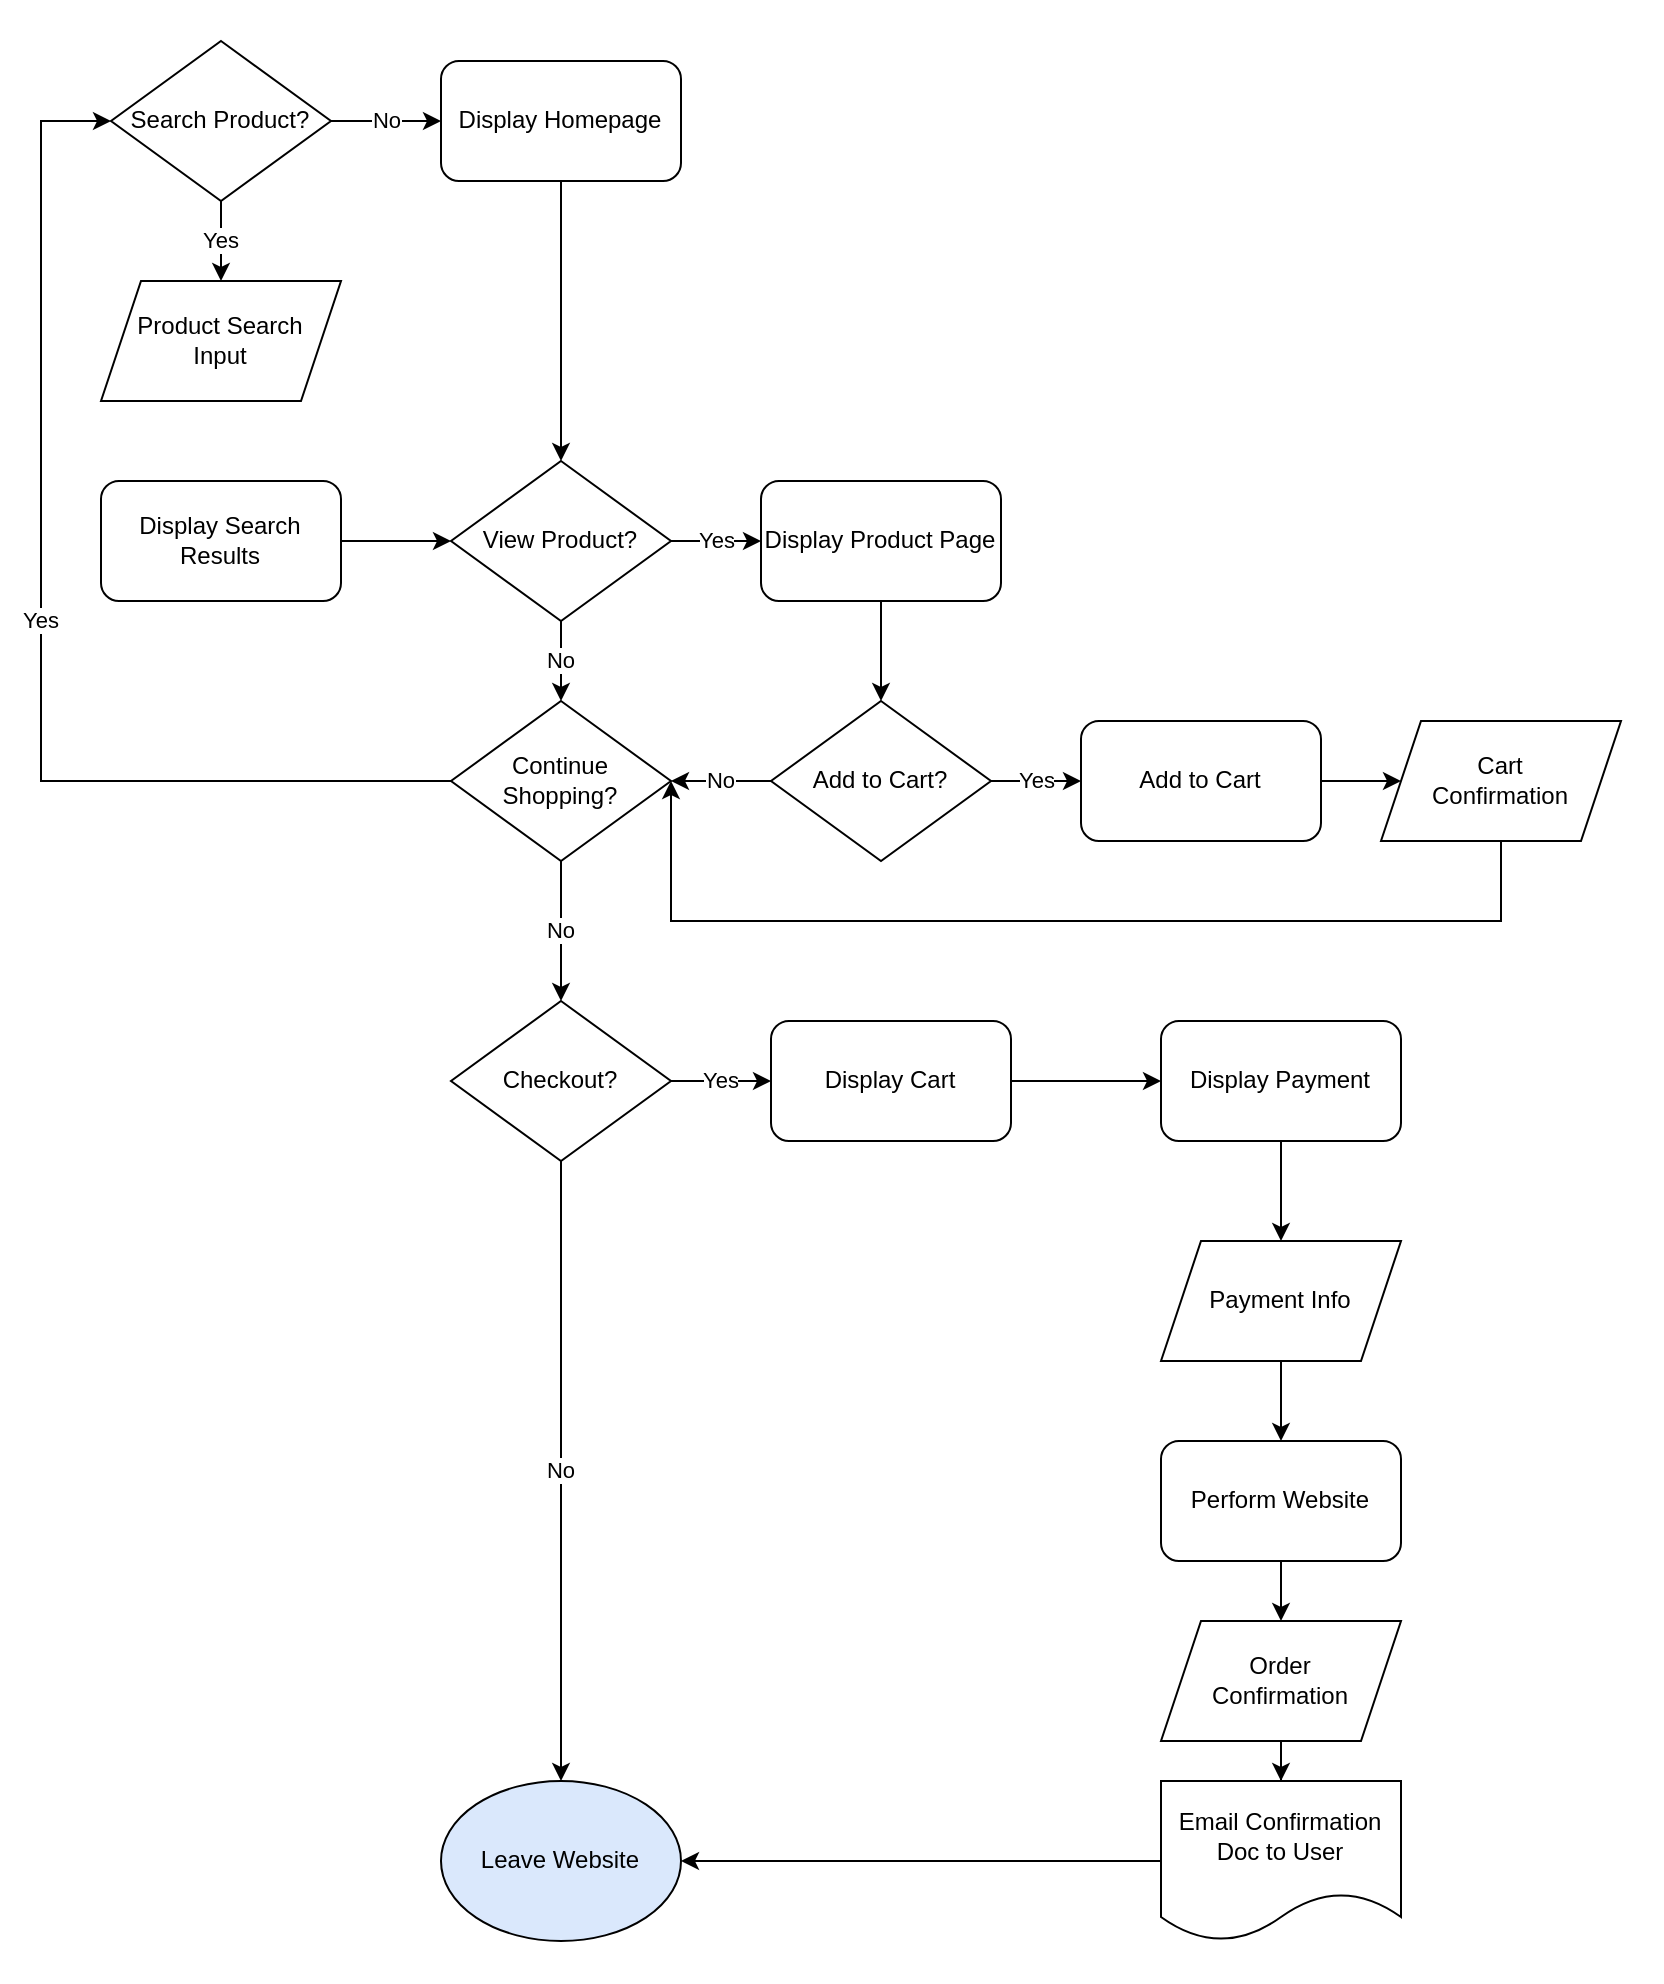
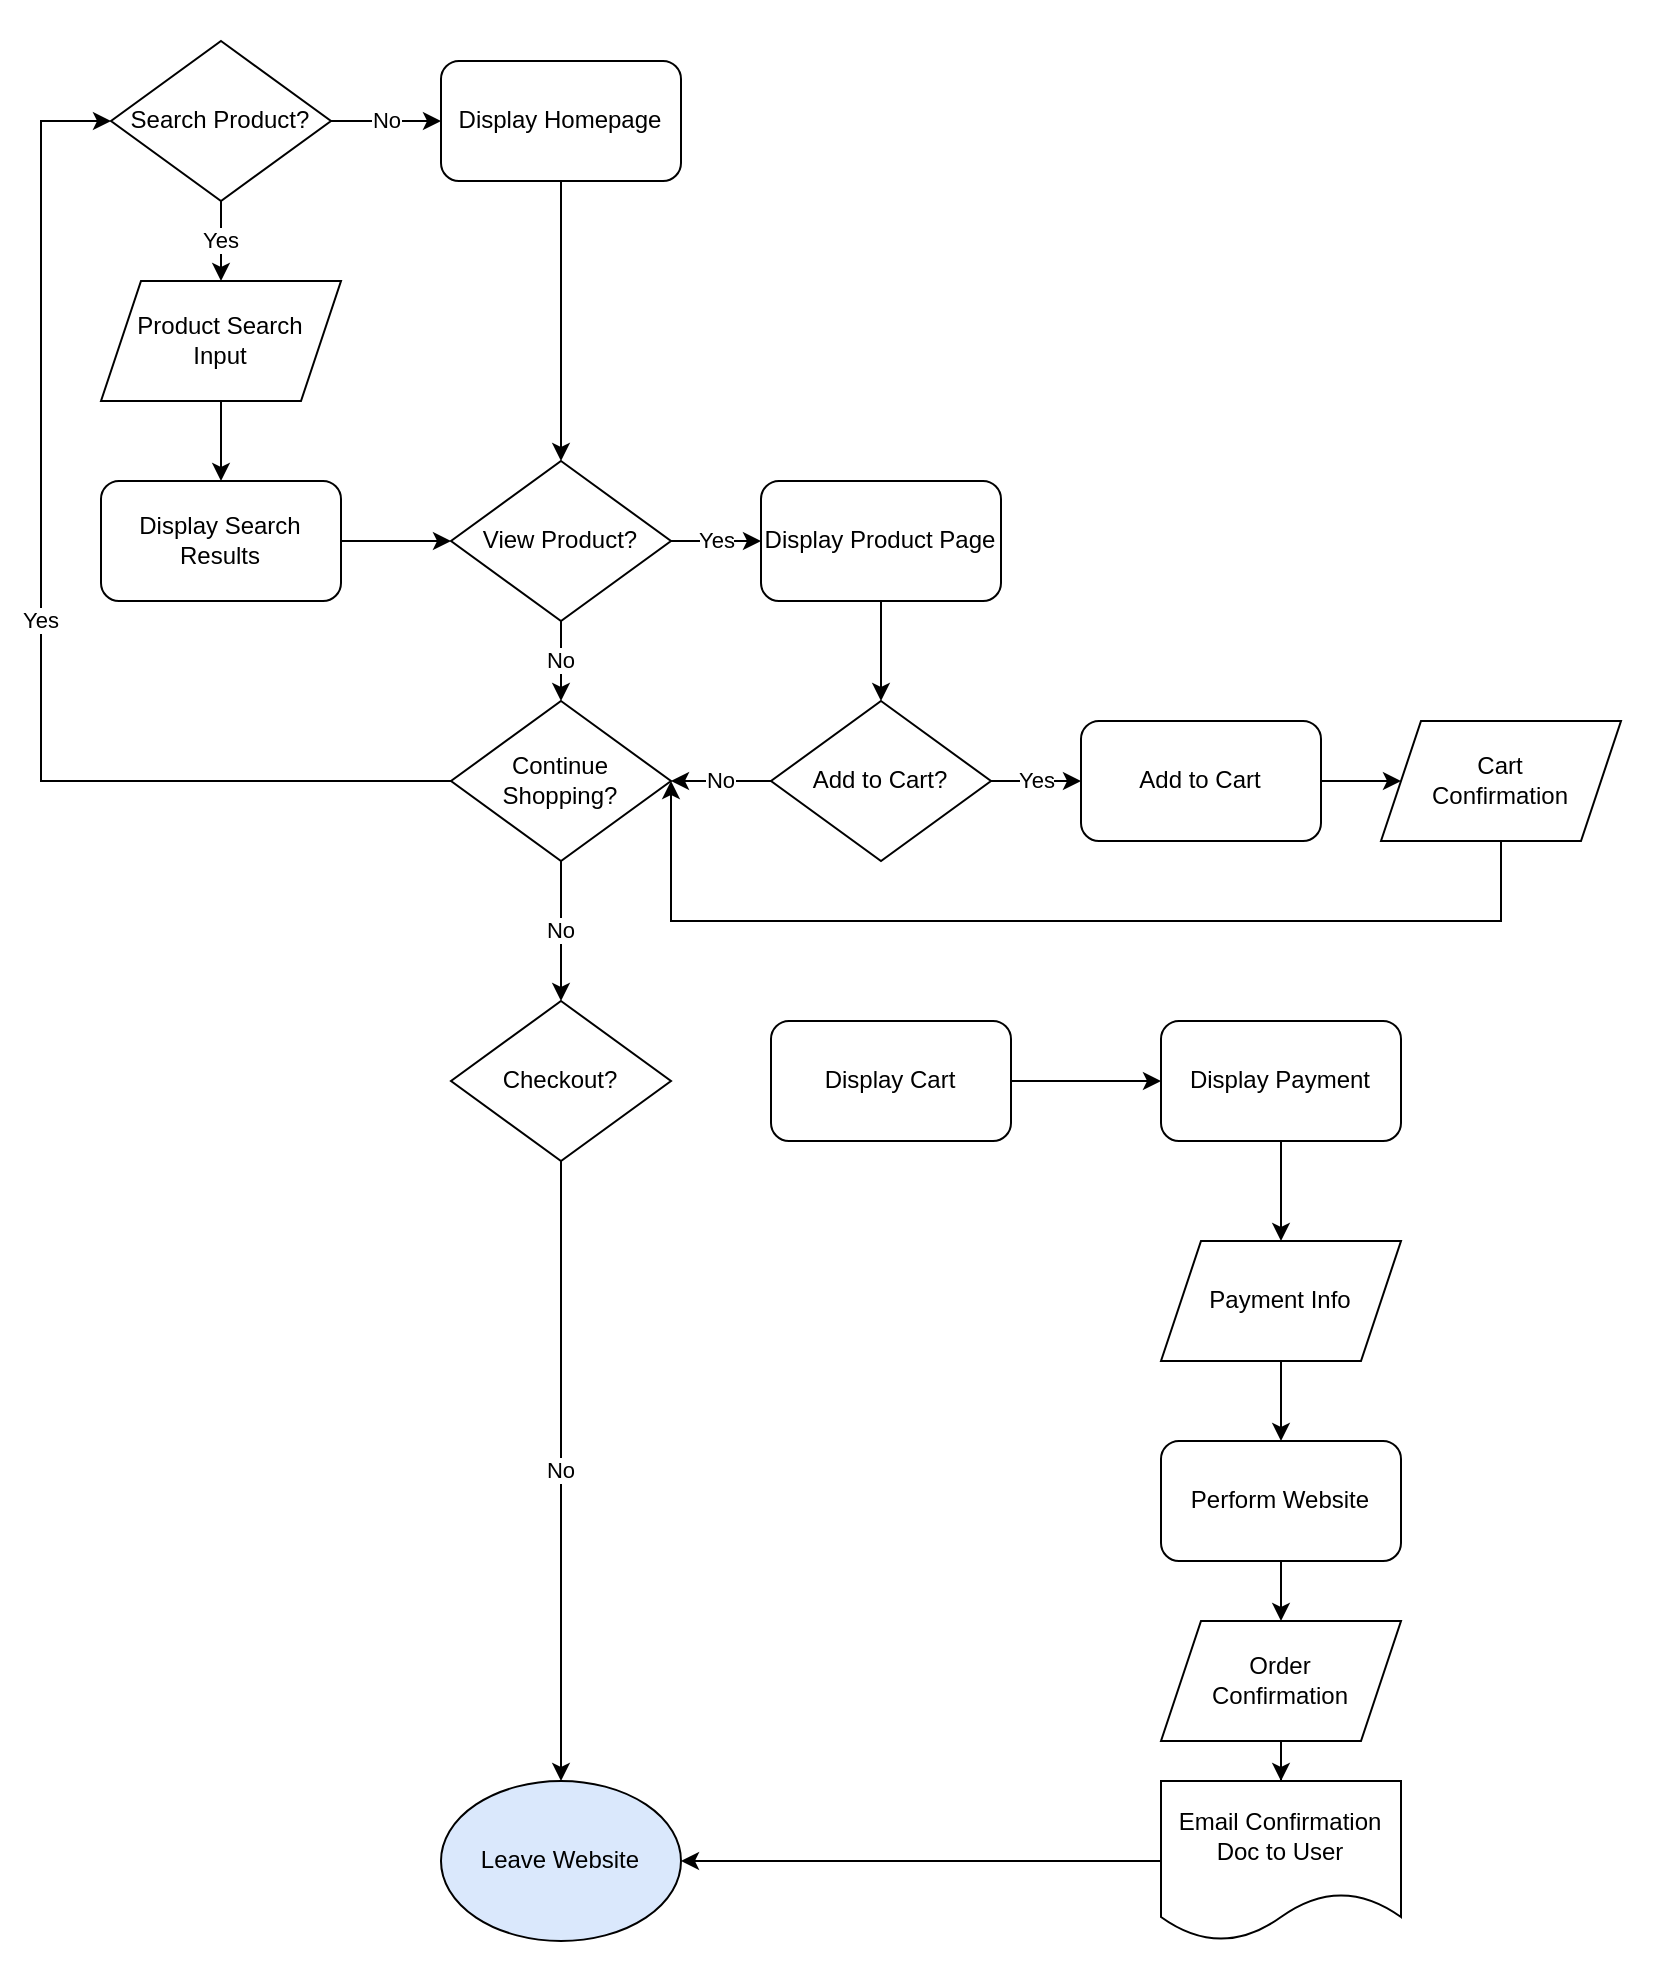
none -> (221, 434)
(714, 1081) -> none
